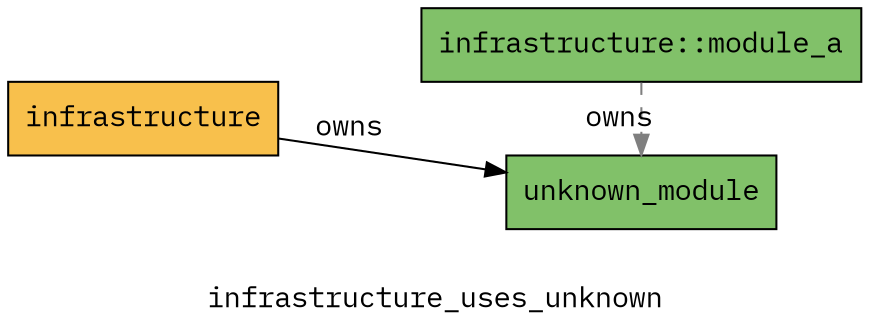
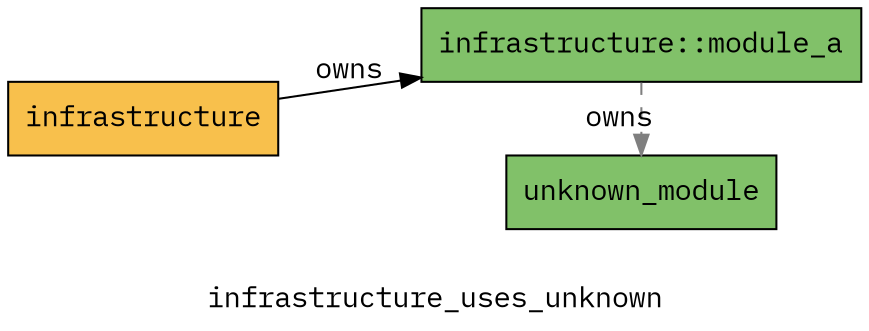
(382, 154) -> (339, 90)
